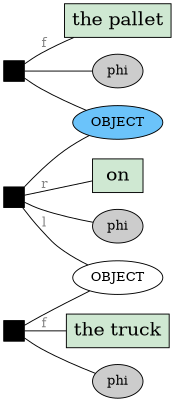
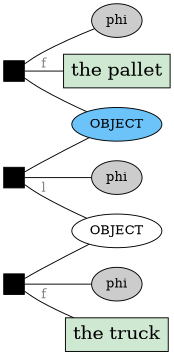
(118, 176) -> none
